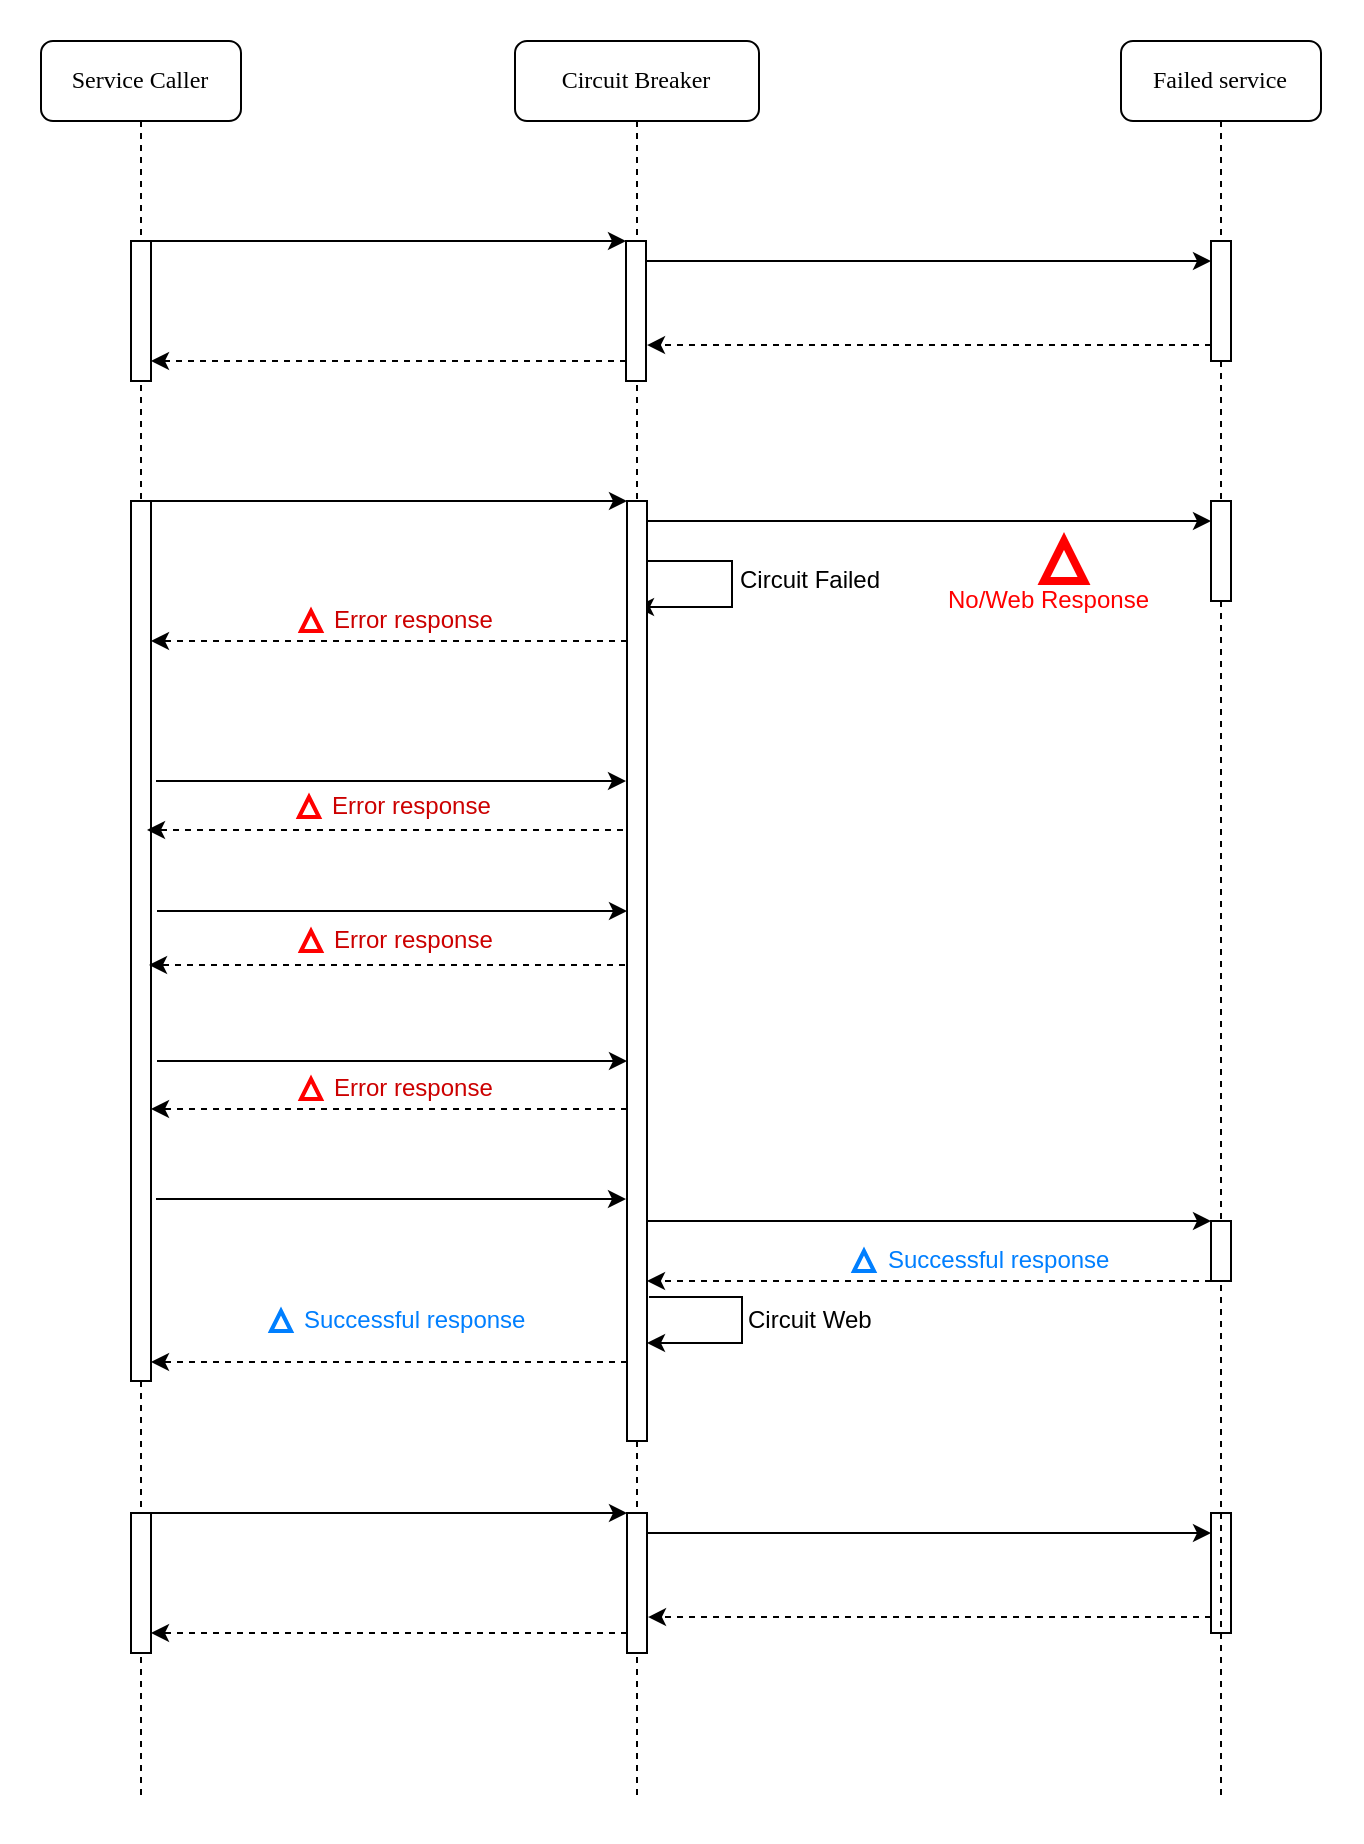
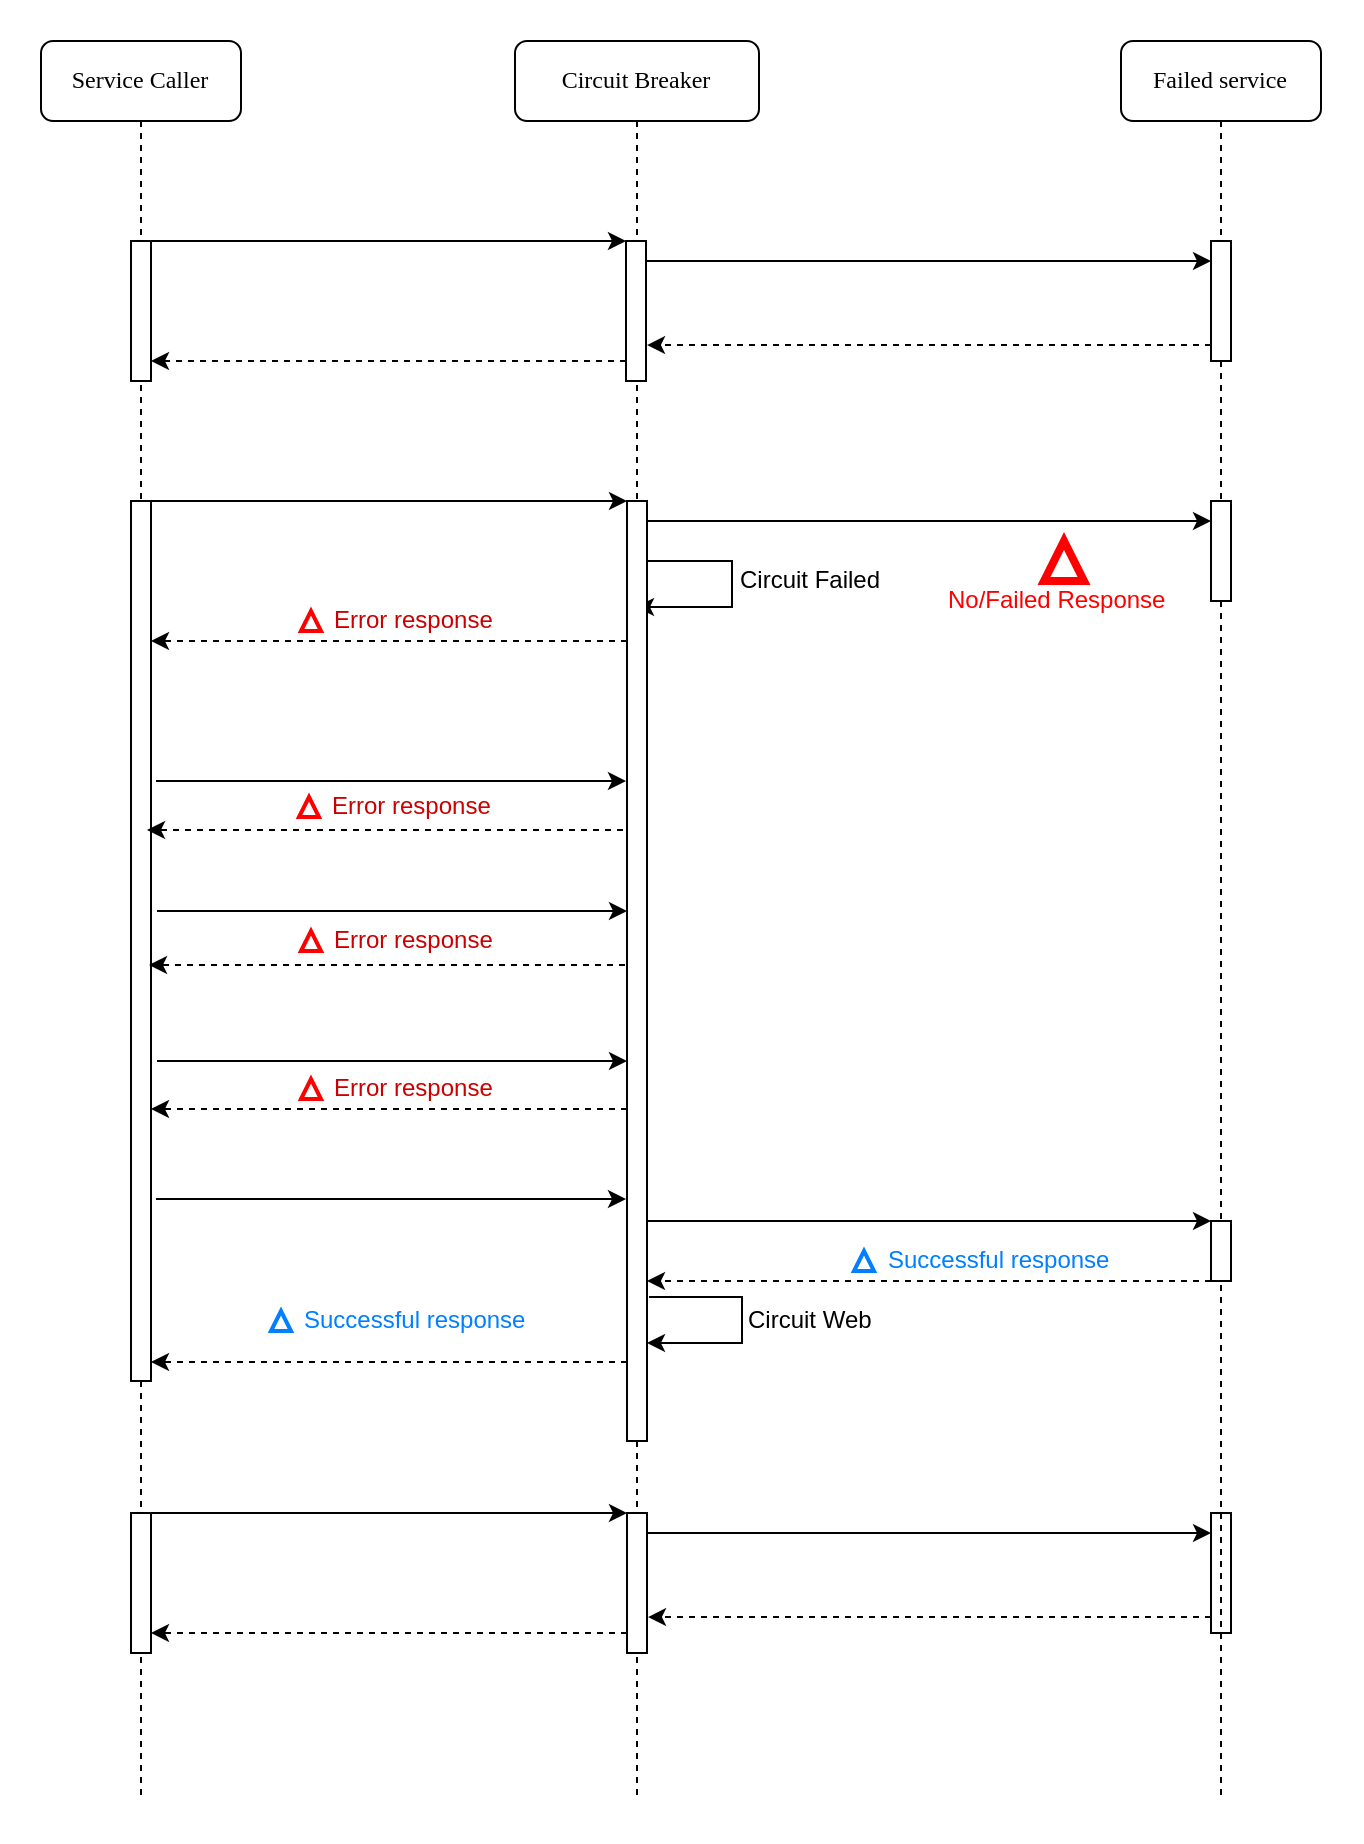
(1047, 601) -> (1061, 601)
